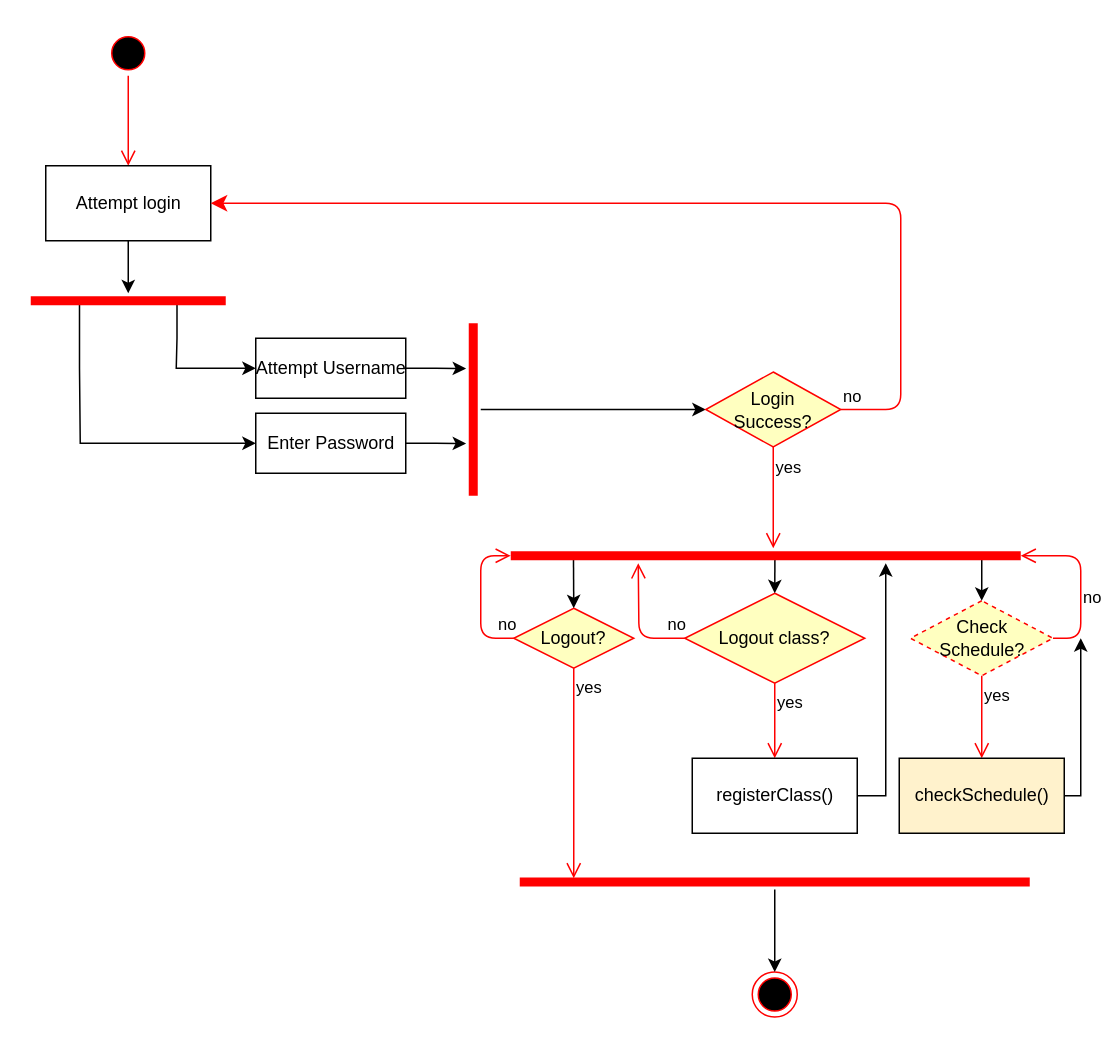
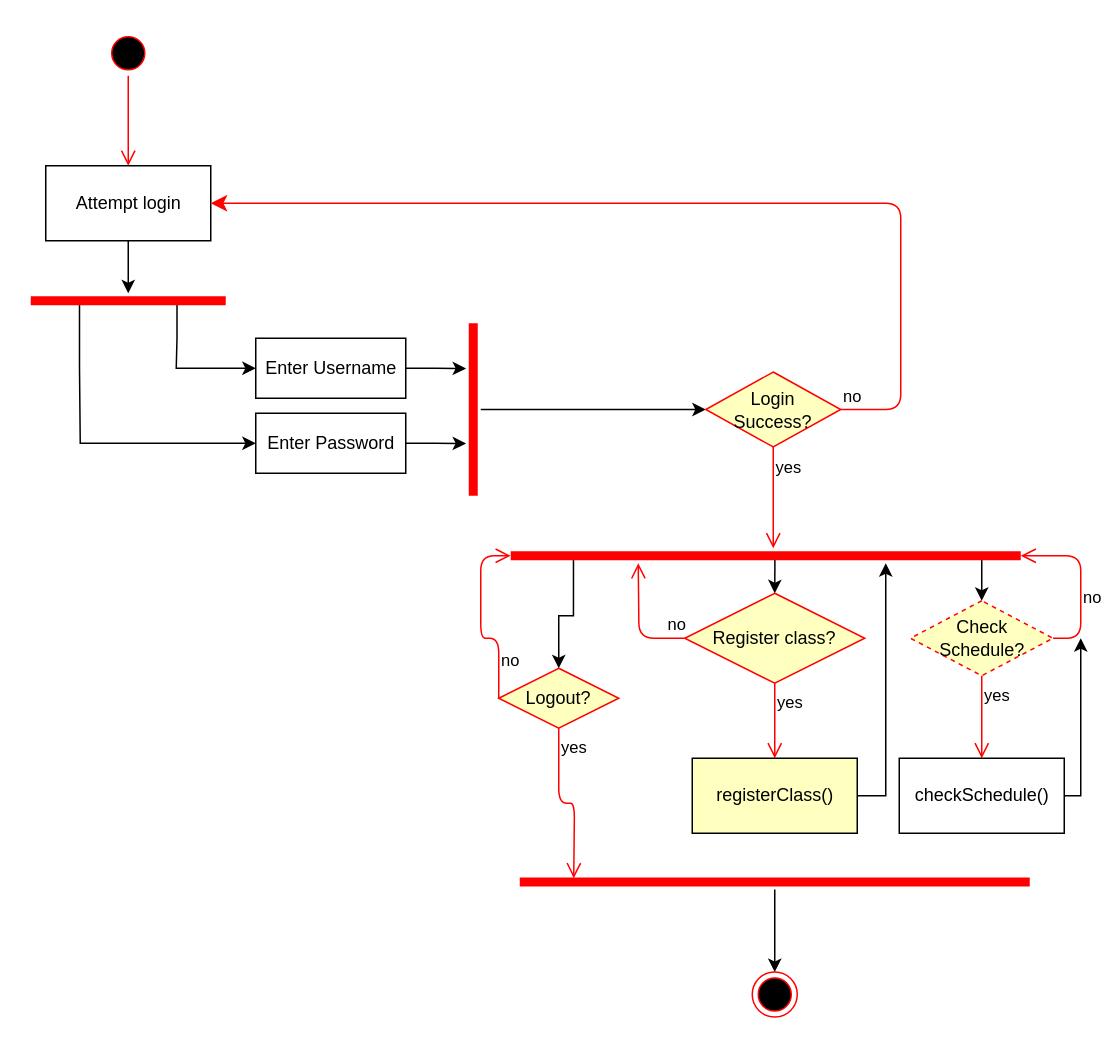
(332, 368) -> (332, 368)
(574, 638) -> (559, 698)
(775, 638) -> (775, 638)
(775, 796) -> (775, 796)
(982, 796) -> (982, 796)
